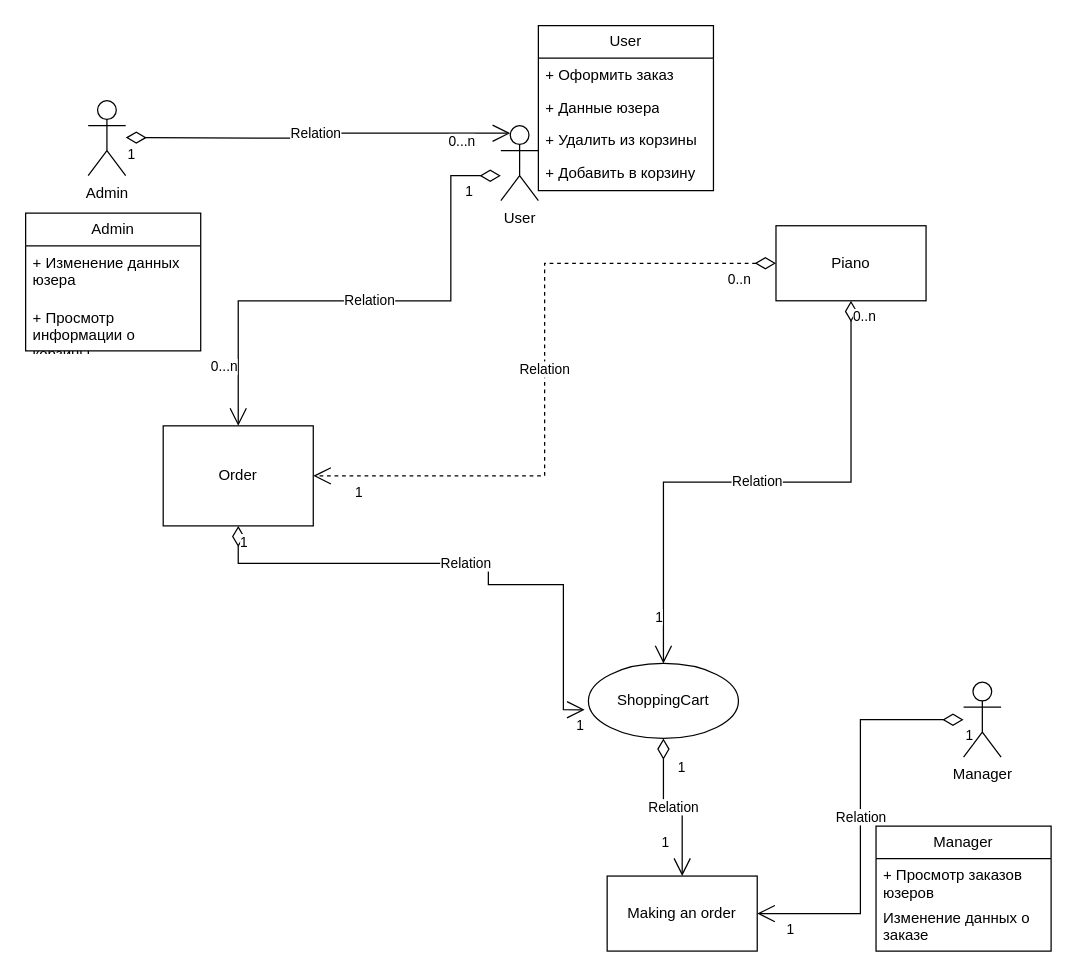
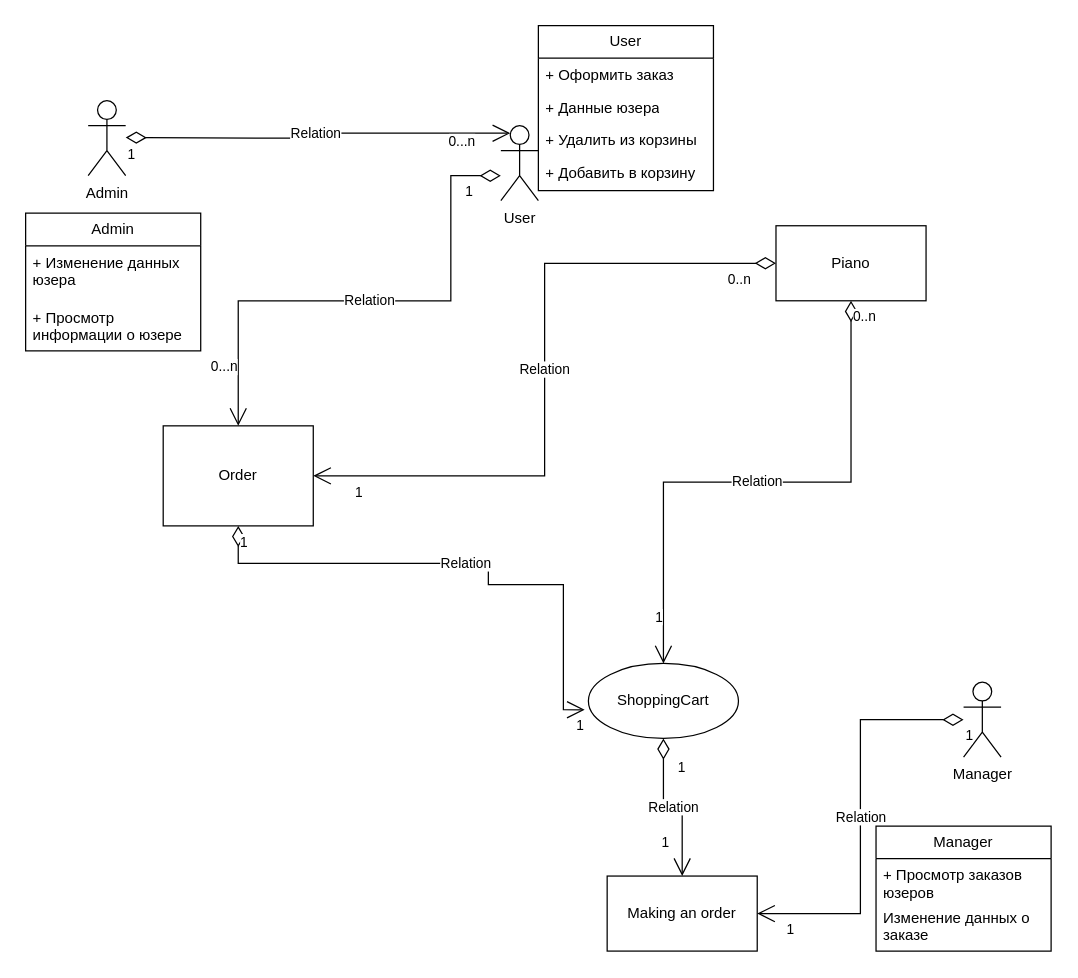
(114, 327) -> (114, 327)
(480, 476) -> (480, 476)
